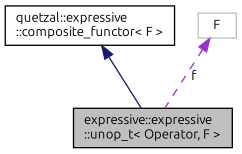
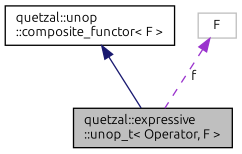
(90, 26) -> (90, 26)
(153, 128) -> (153, 128)
